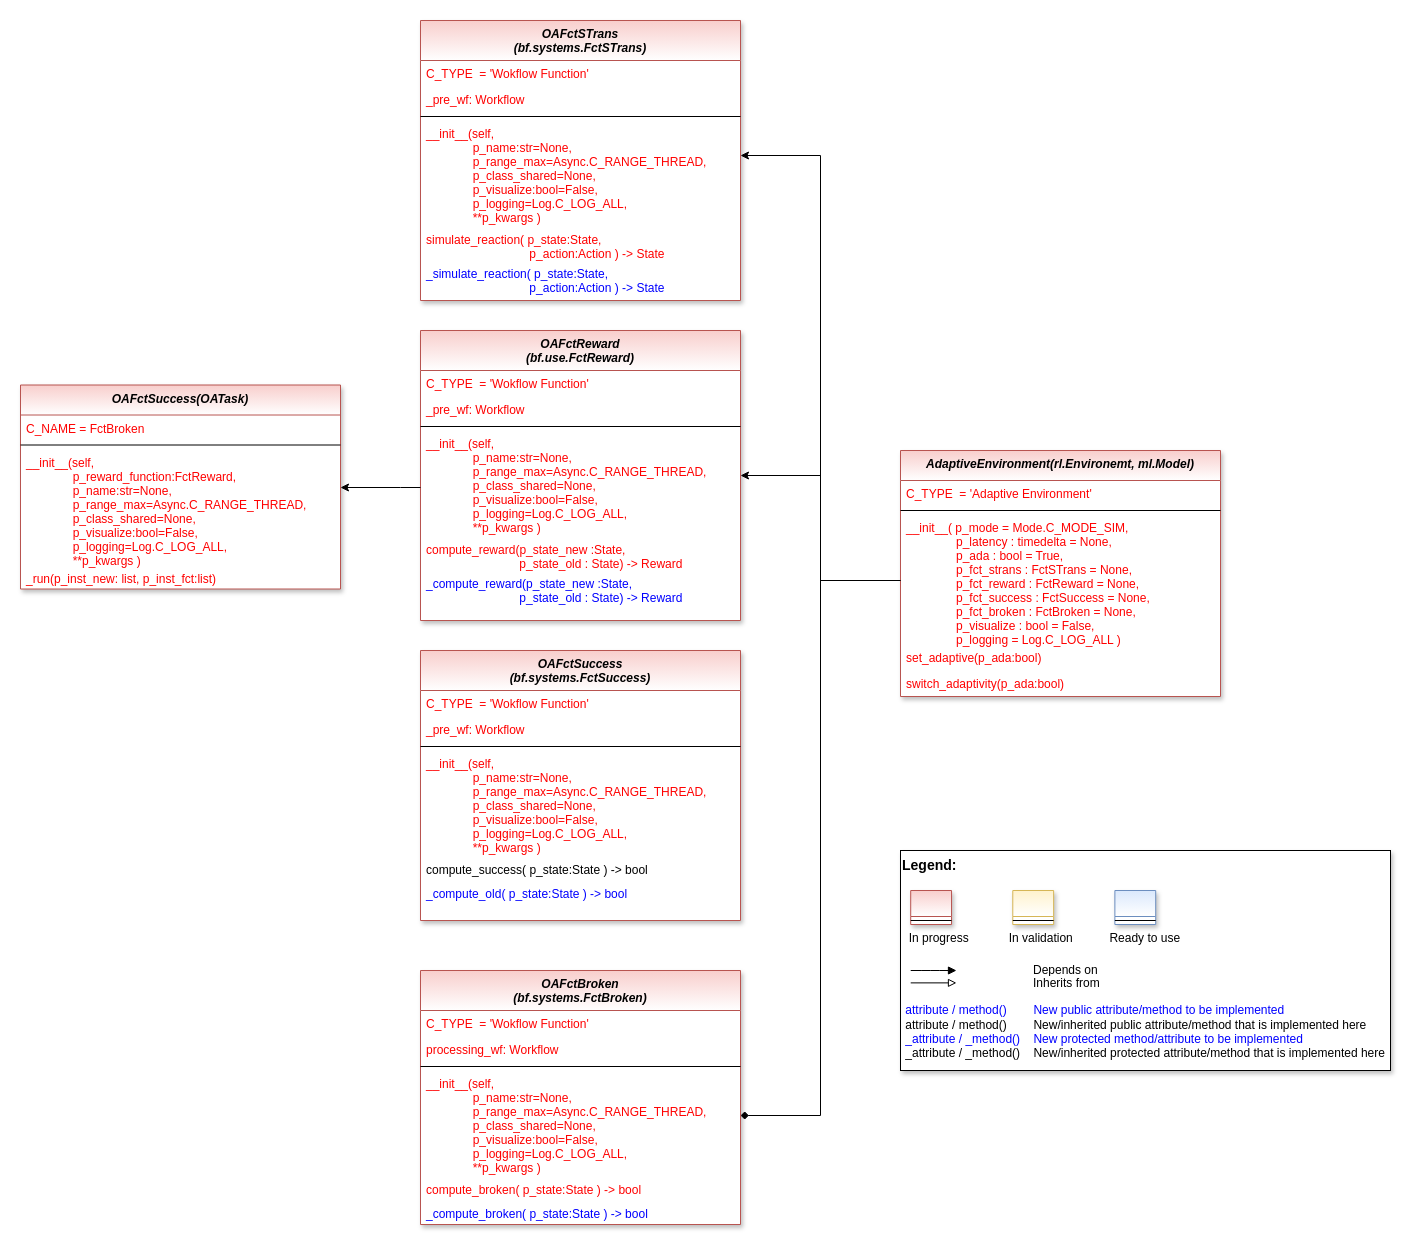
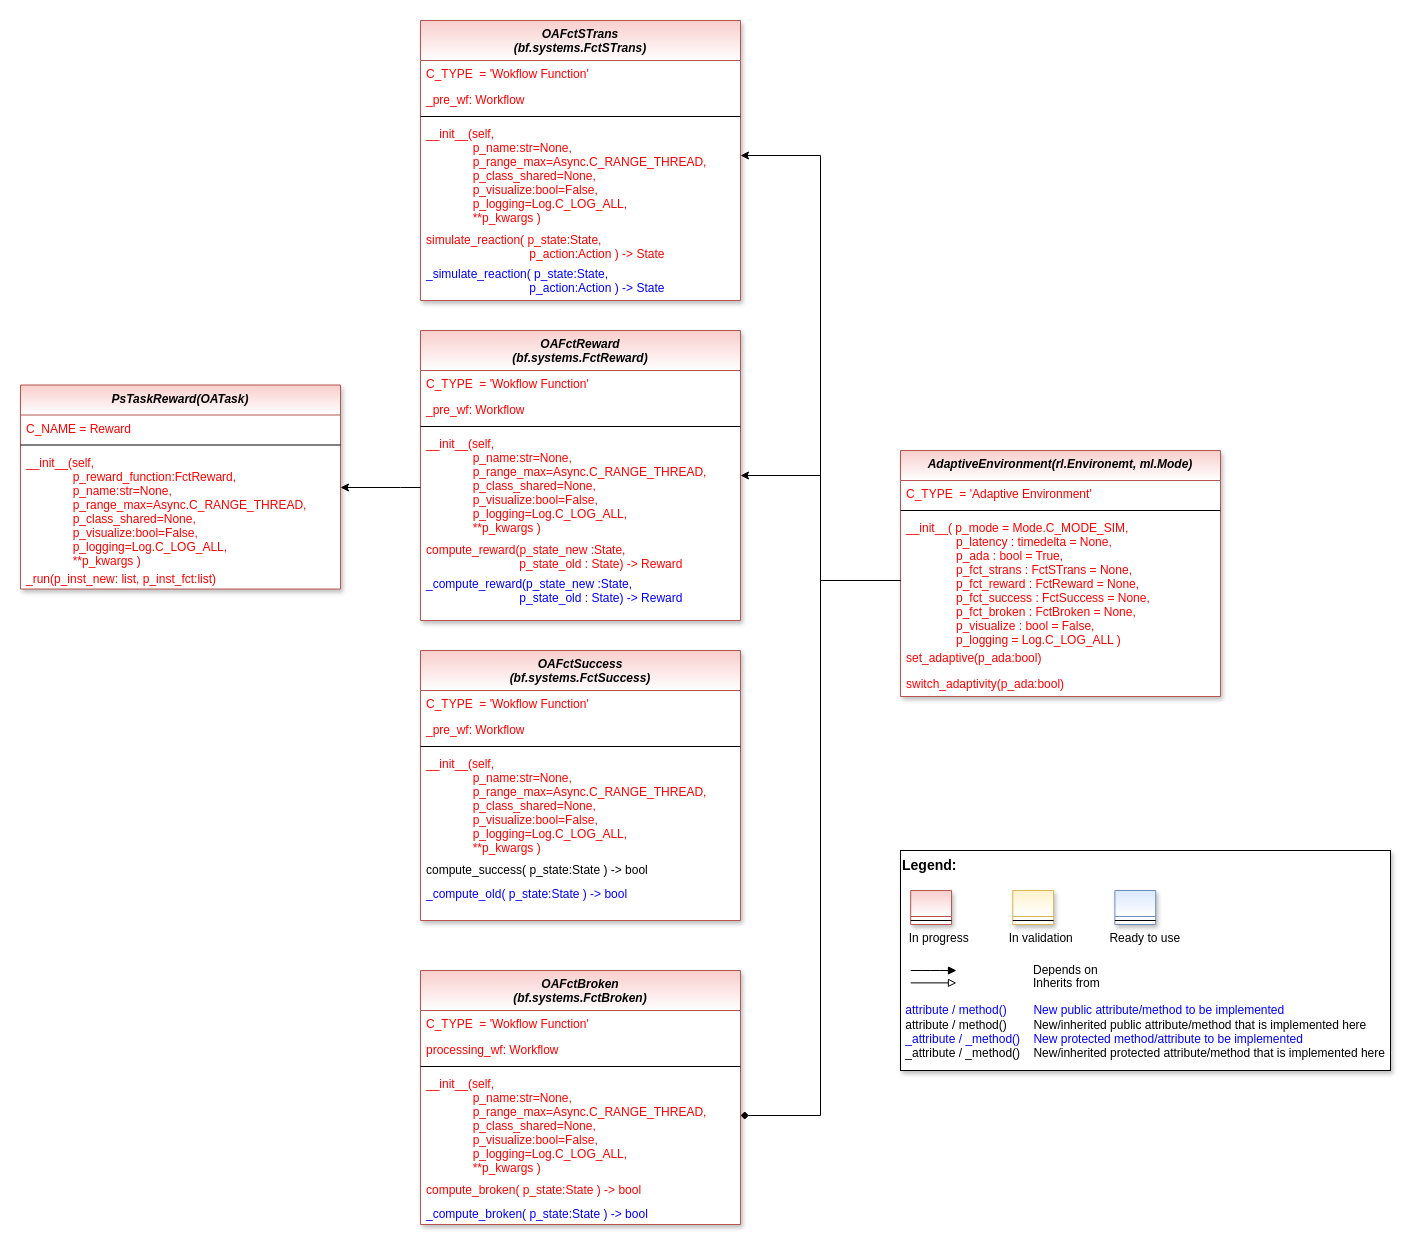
(580, 344) -> (580, 344)
(180, 399) -> (180, 399)
(83, 429) -> (73, 429)
(1060, 464) -> (1060, 464)
